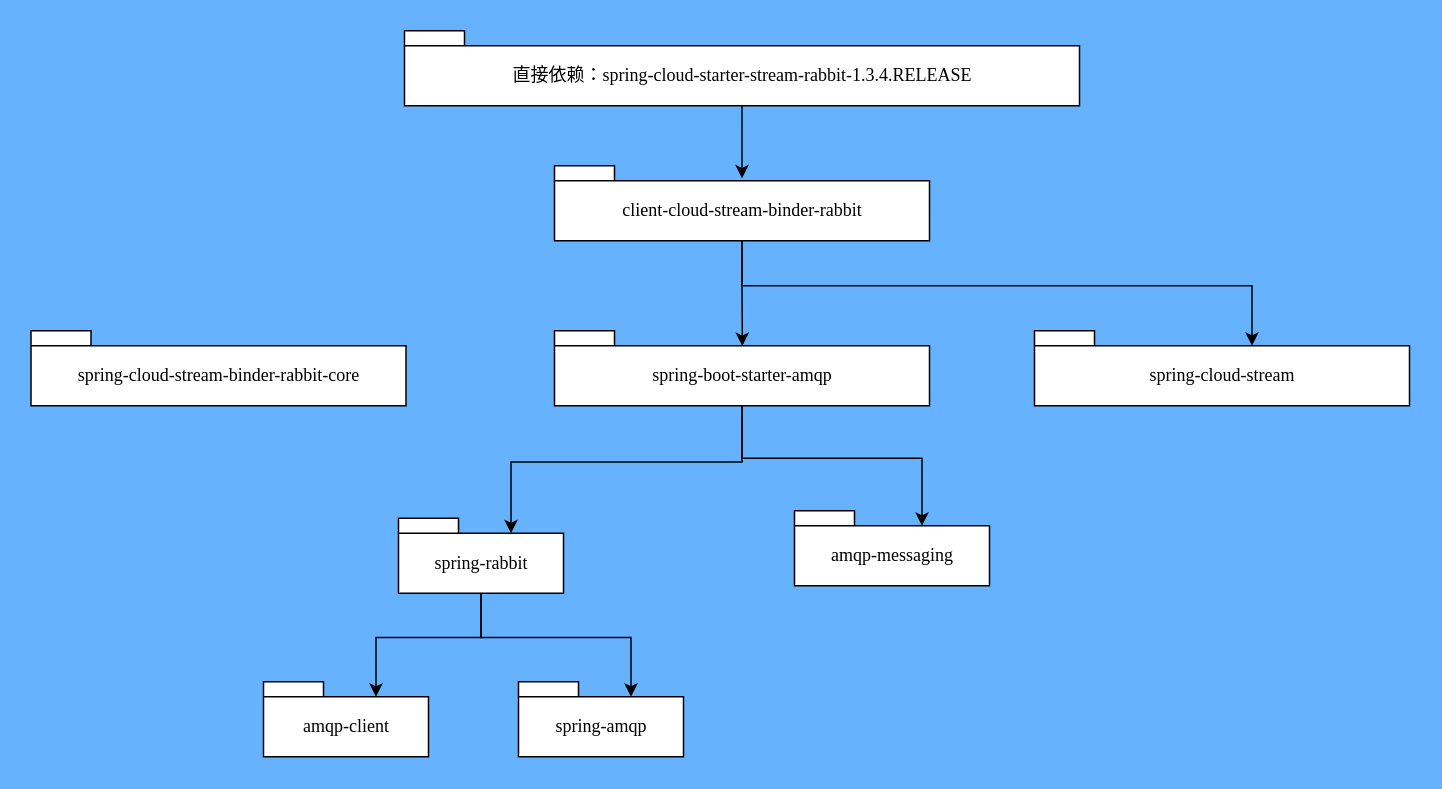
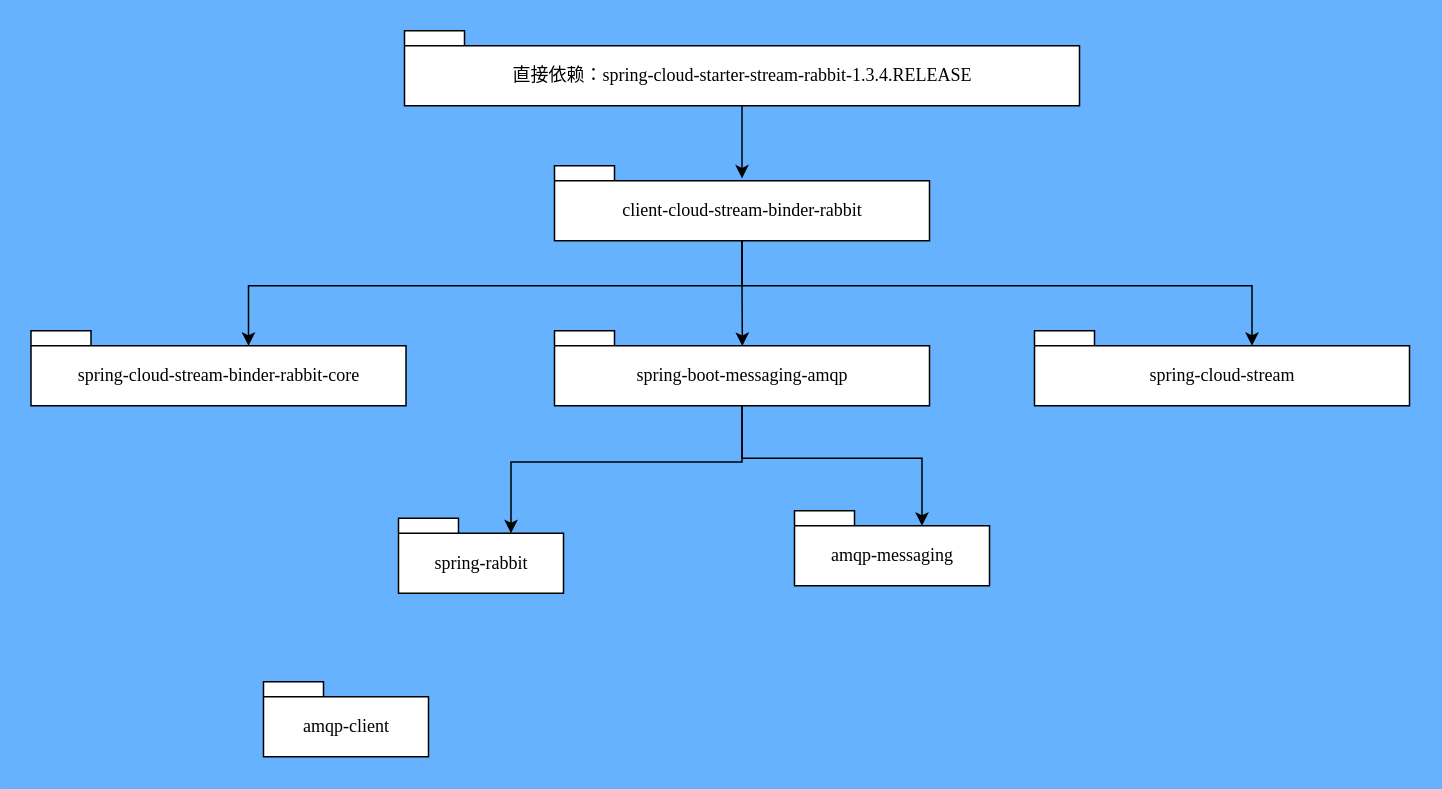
none -> (468, 286)
(743, 376) -> (743, 376)
(403, 638) -> none
(580, 638) -> none
(601, 719) -> none
